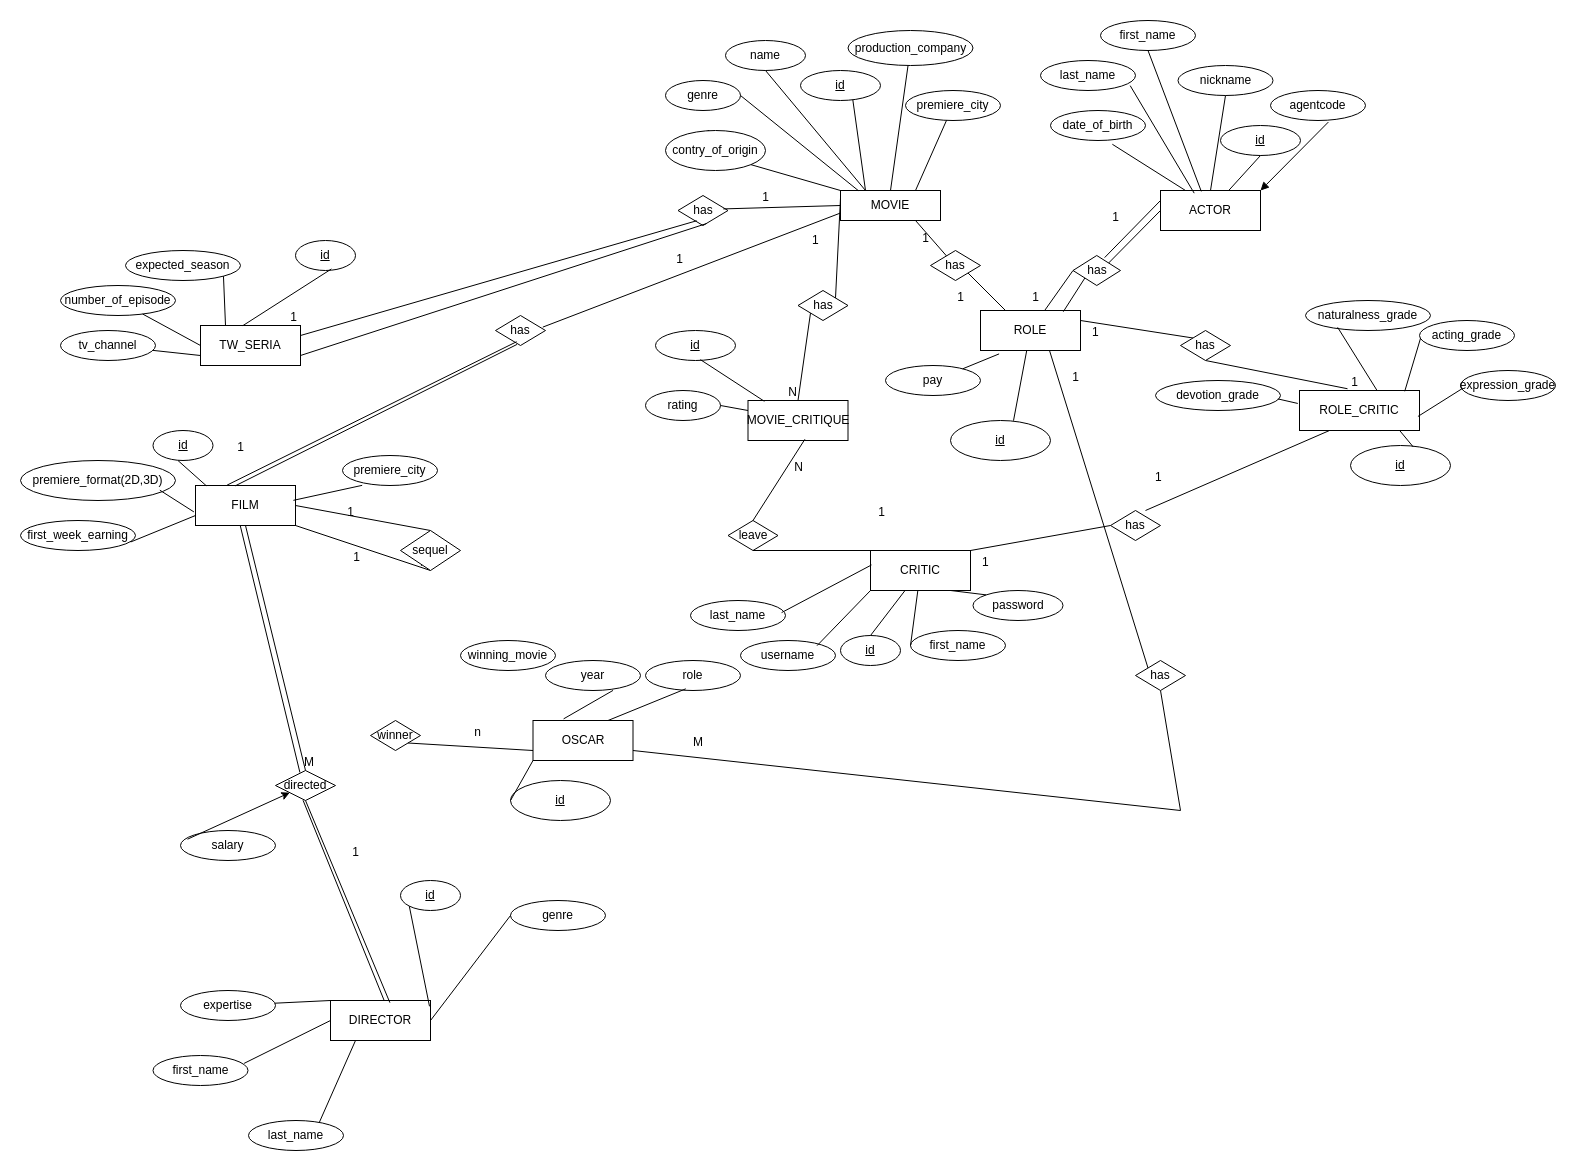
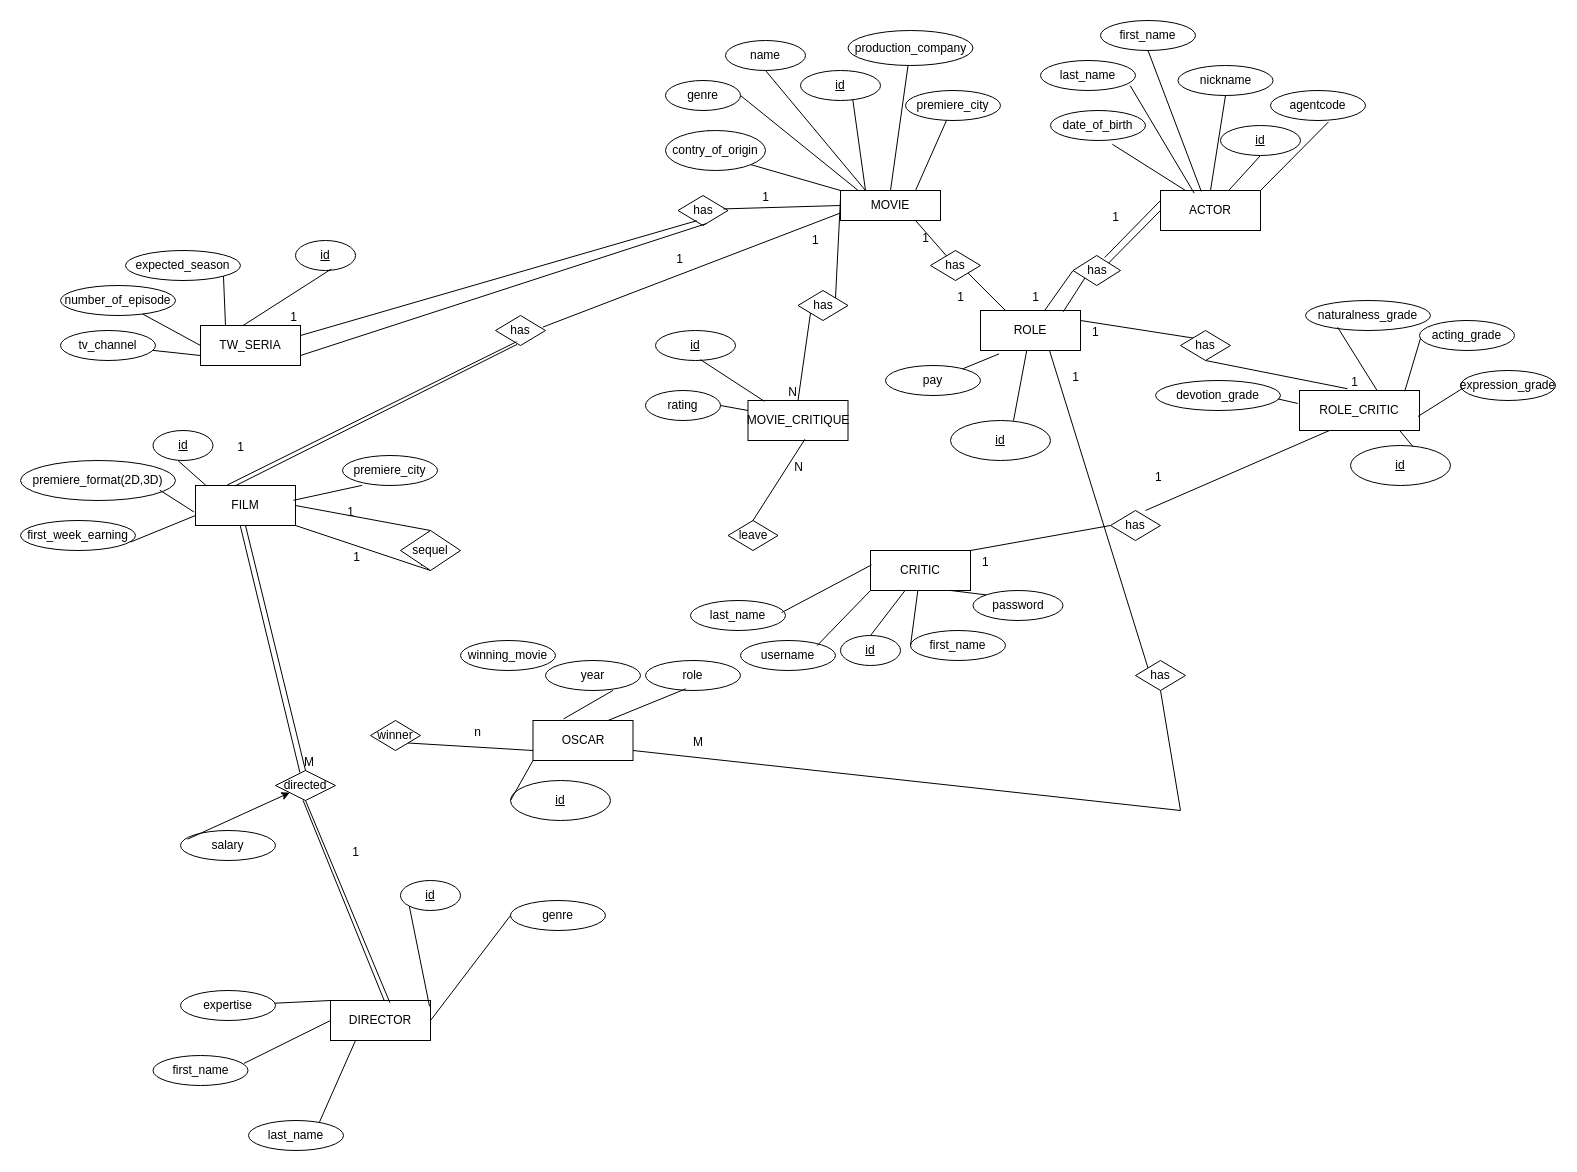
(1268, 183) -> (1265, 186)
(812, 551) -> none
